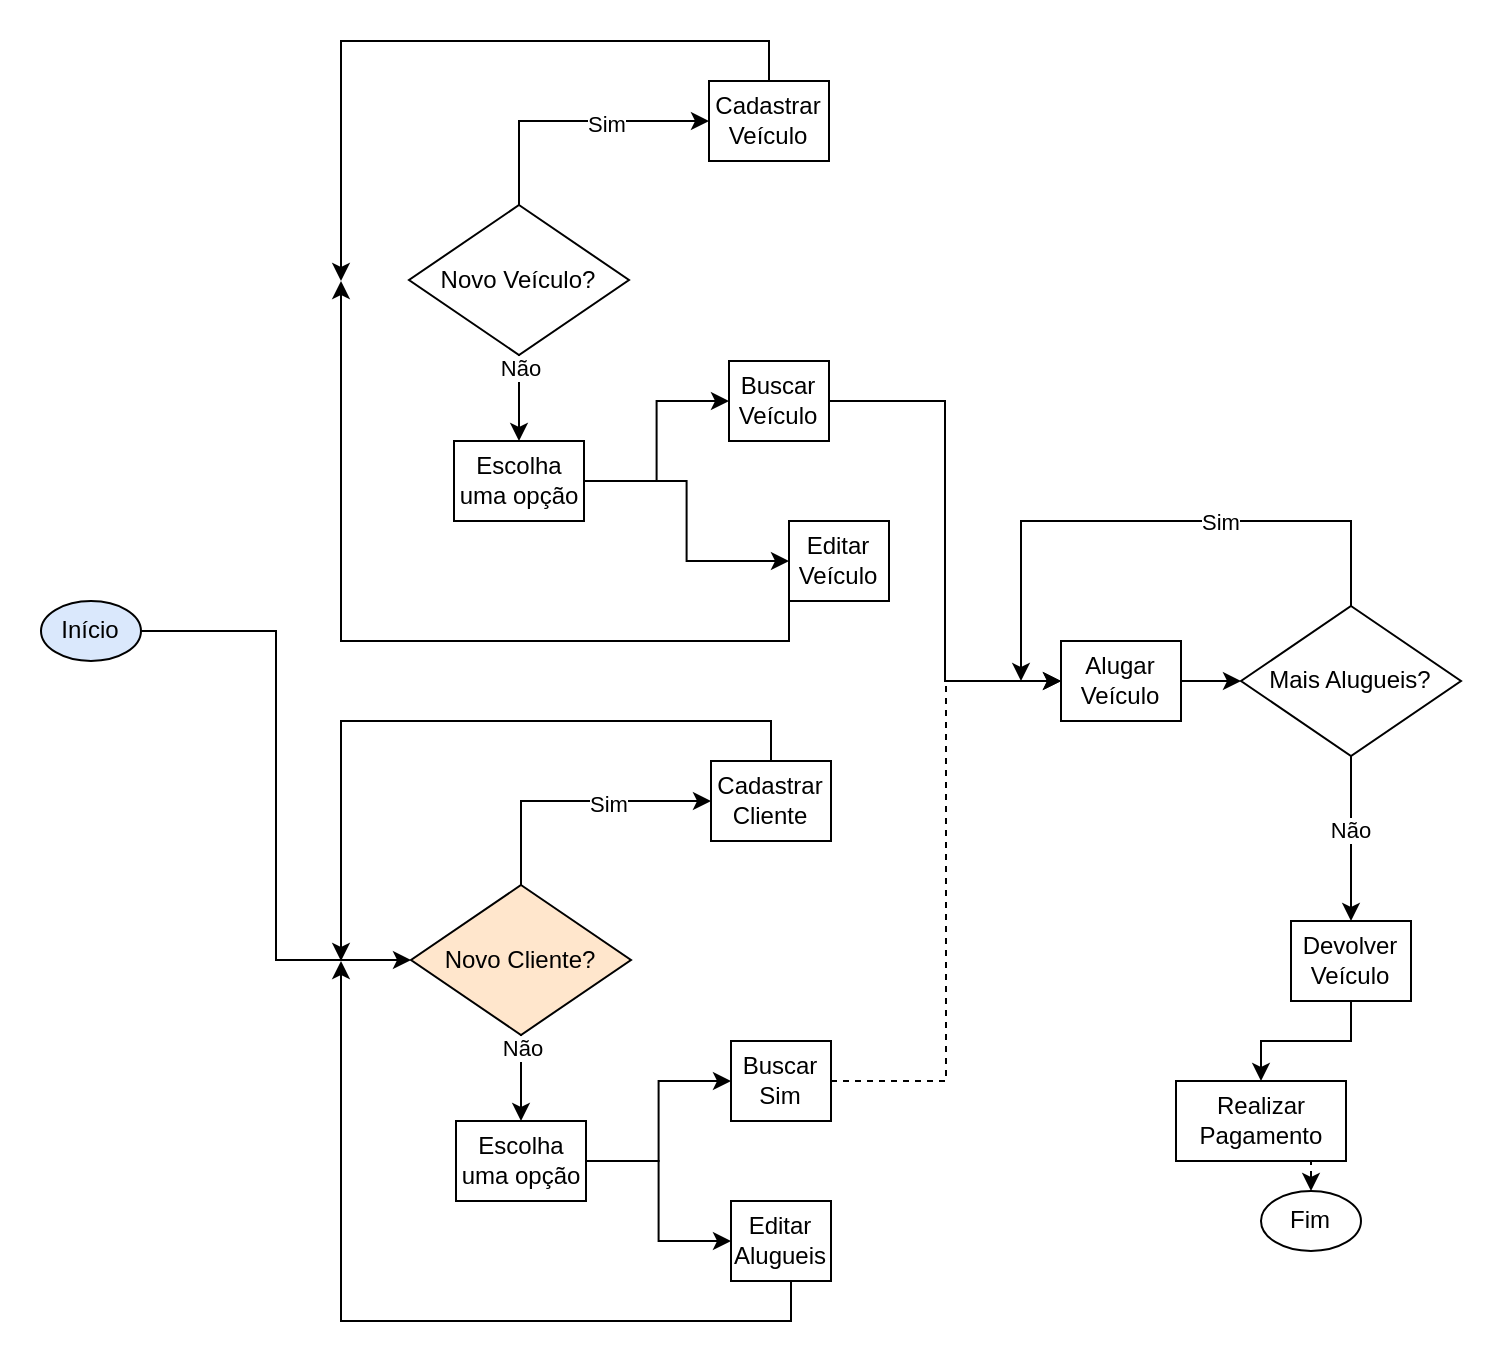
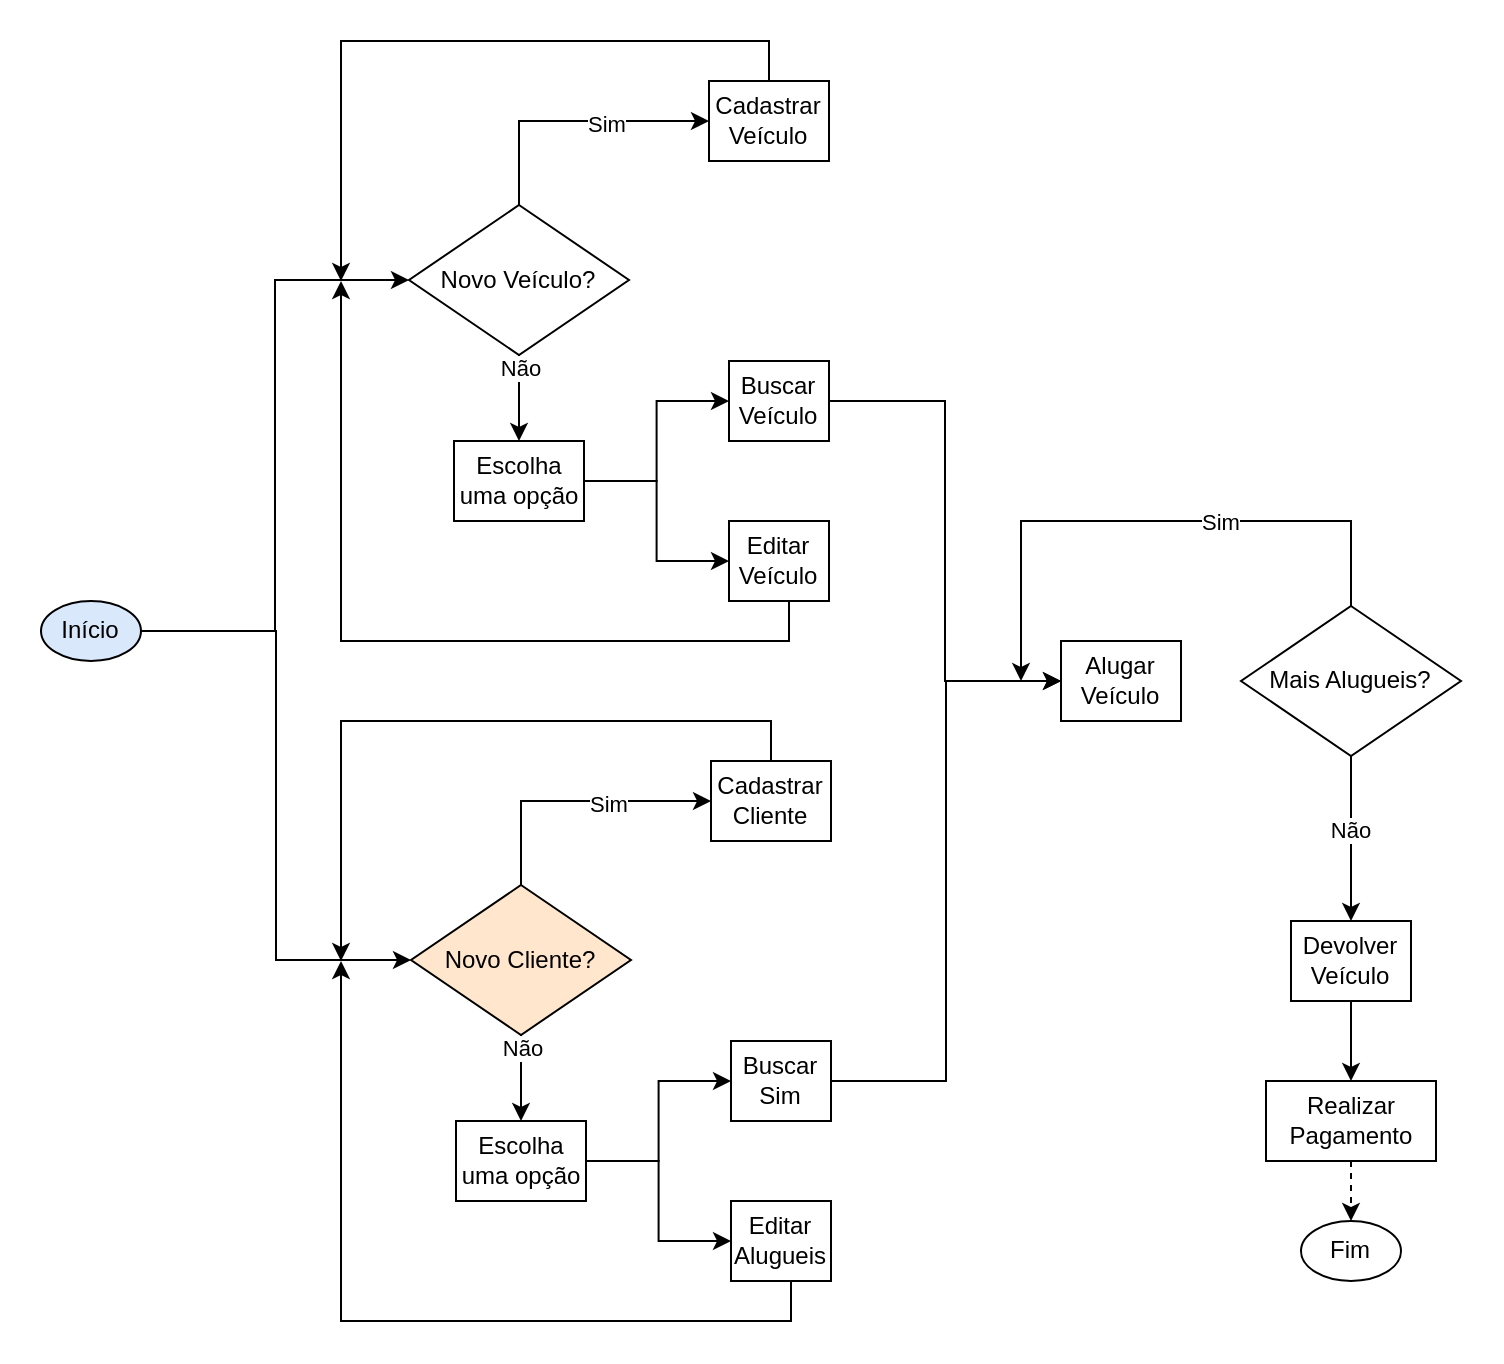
none -> (275, 394)
(839, 561) -> (779, 561)
(1204, 681) -> none
(946, 939) -> (946, 939)
(1261, 1121) -> (1351, 1121)
(1311, 1221) -> (1351, 1251)
